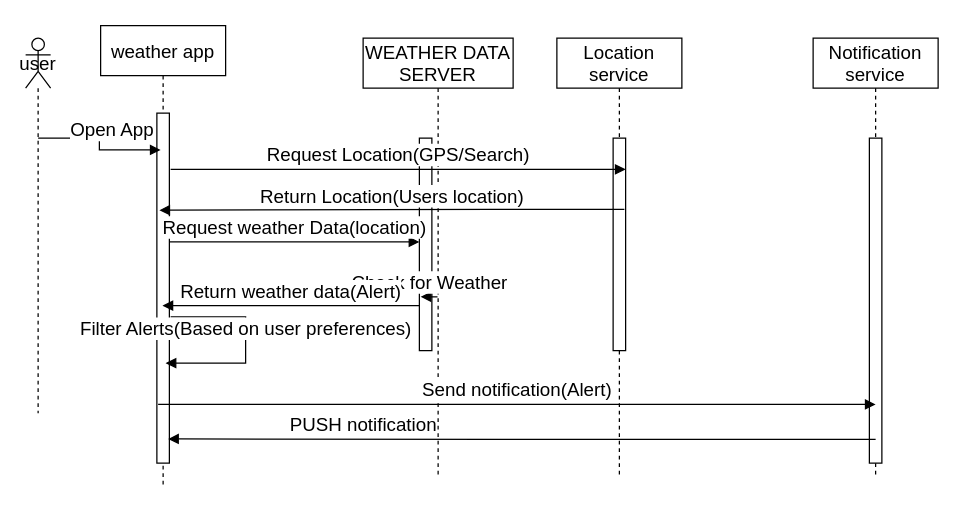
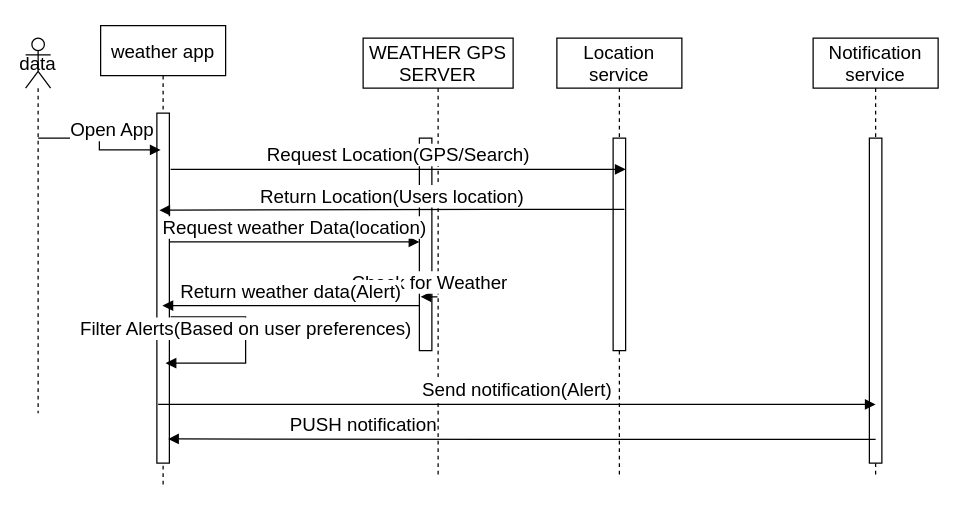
(38, 63) -> (38, 63)
(438, 63) -> (438, 63)
